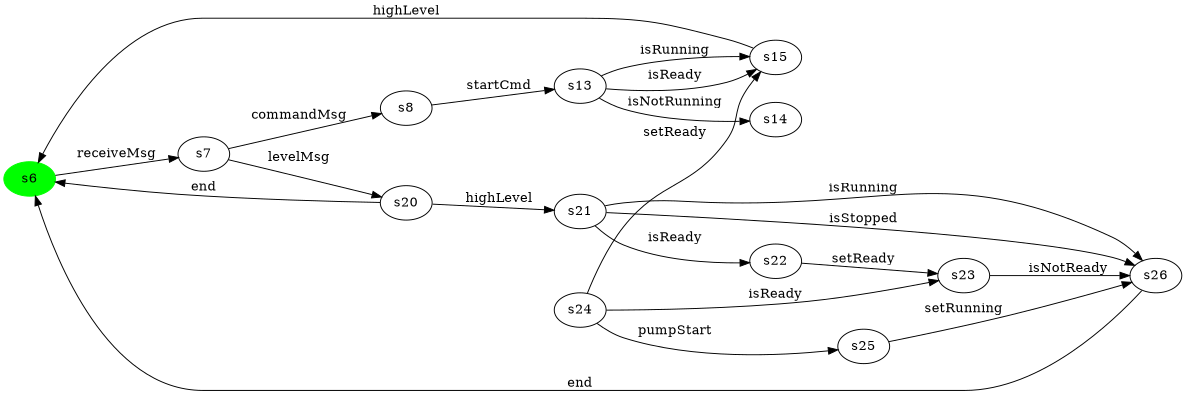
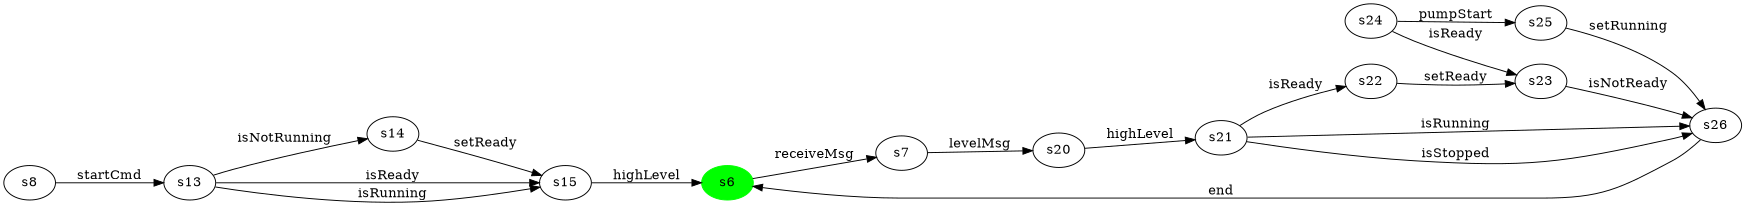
(300, 132) -> none
(672, 186) -> (475, 156)
(222, 197) -> none
